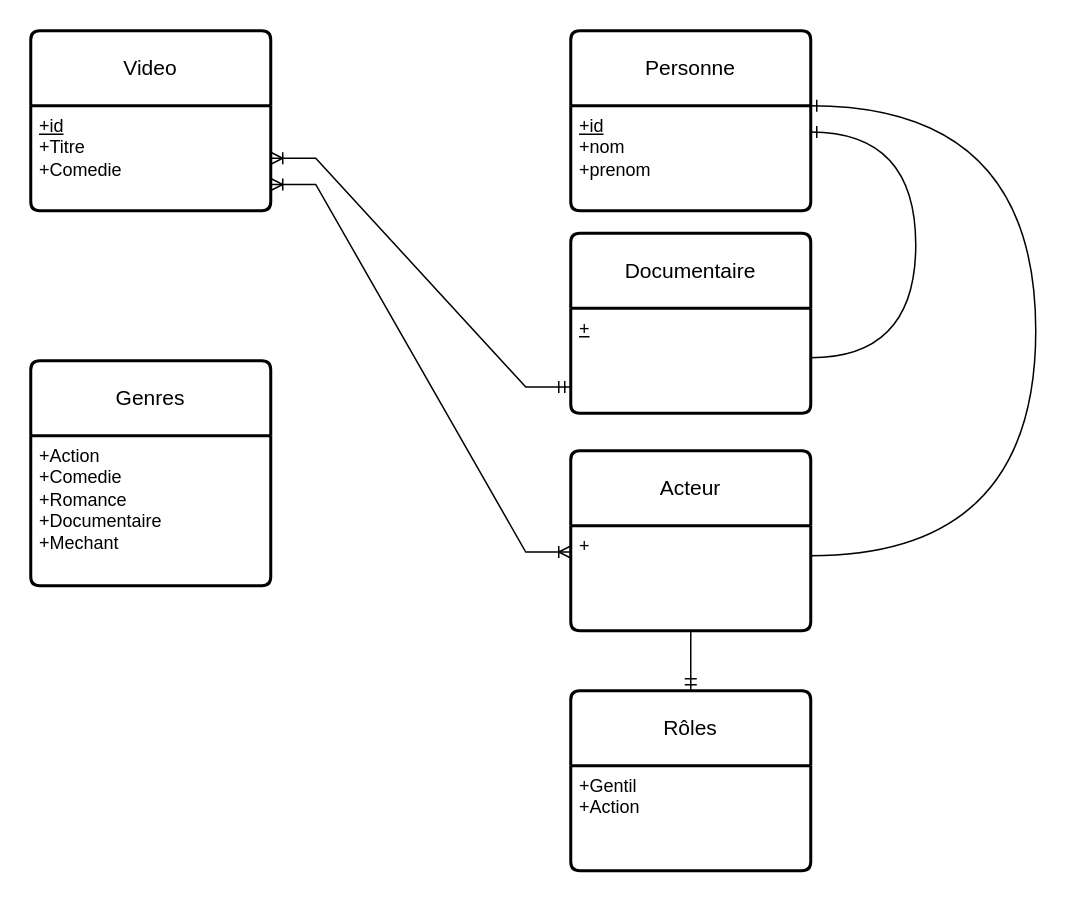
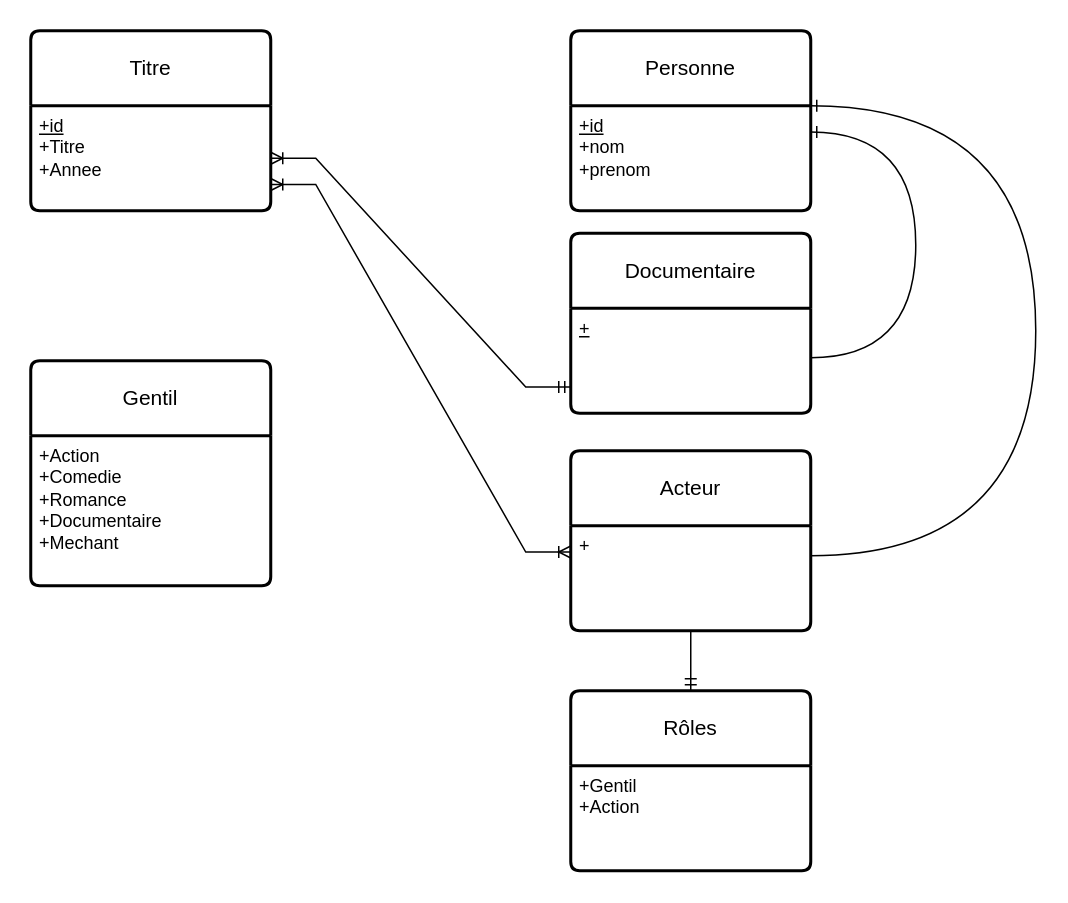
(151, 68) -> (151, 68)
(78, 149) -> (70, 149)
(151, 398) -> (151, 398)
